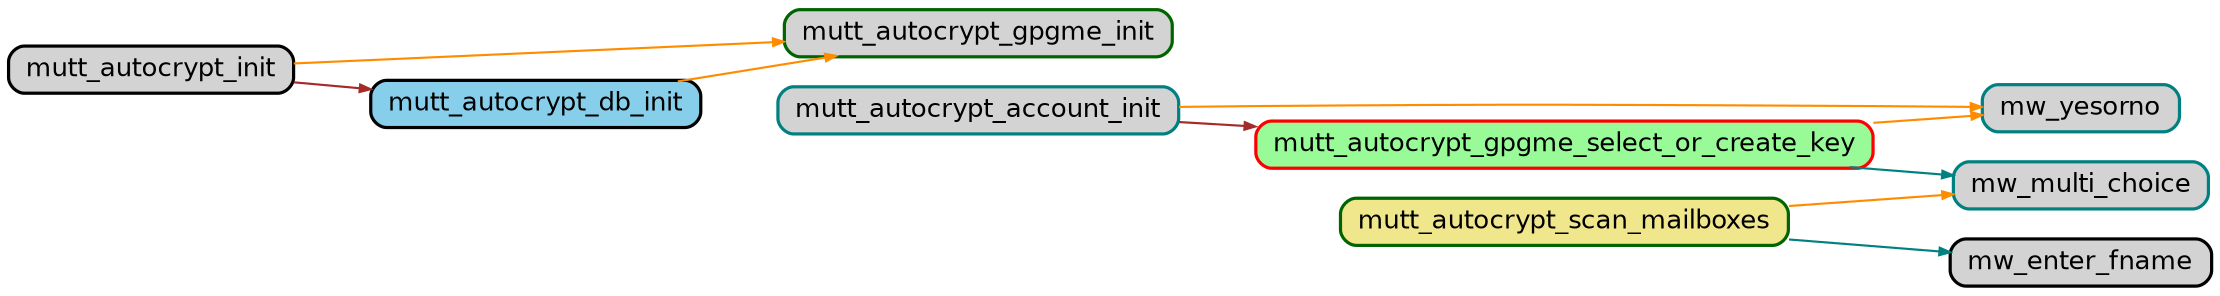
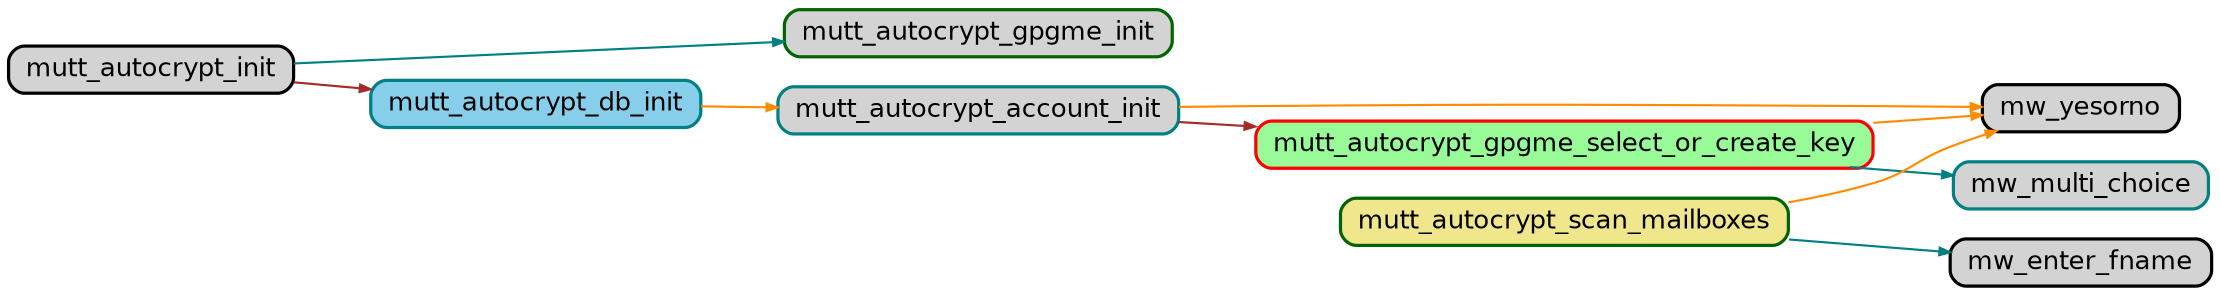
(533, 53) -> (533, 53)
(752, 69) -> (734, 107)
(536, 104) -> (536, 104)
(2081, 108) -> (2081, 108)
(1865, 201) -> (1876, 182)
